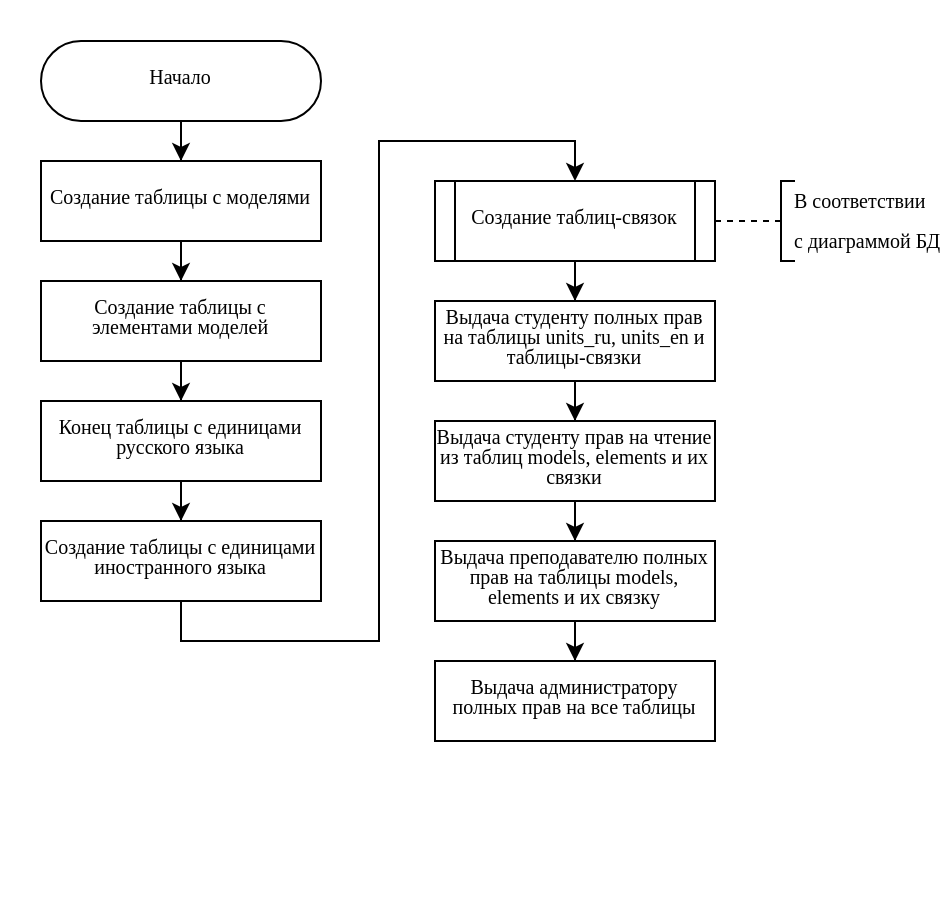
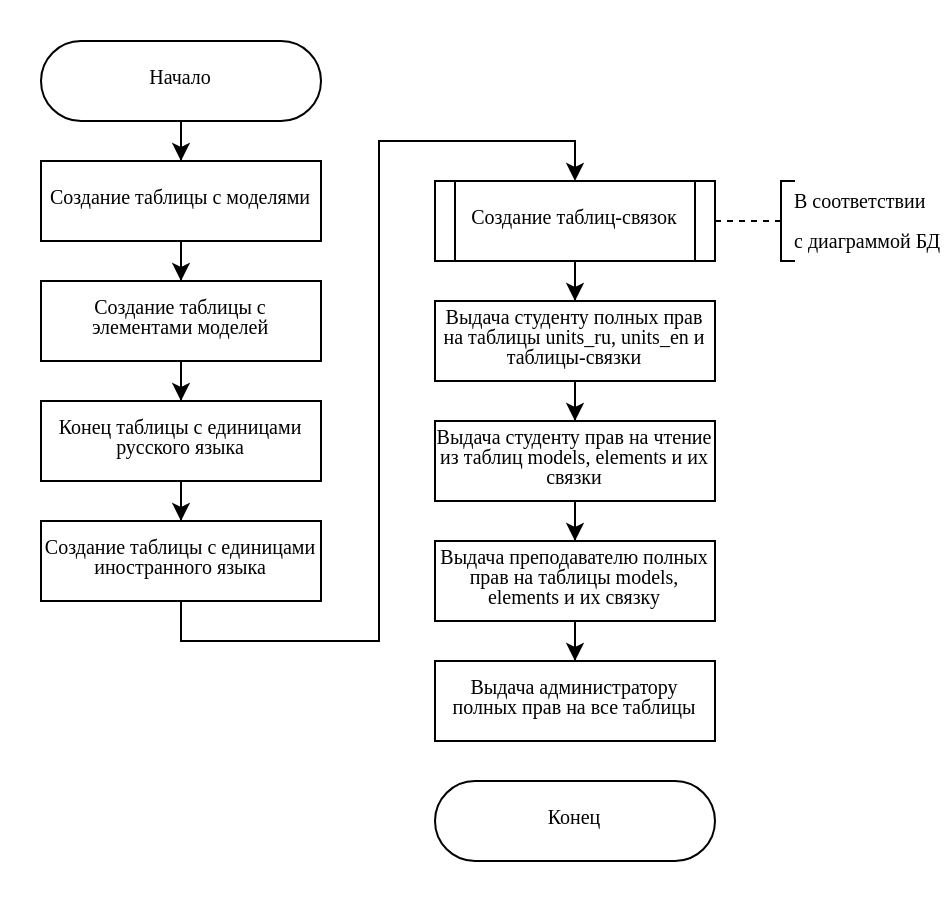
none -> (575, 821)
